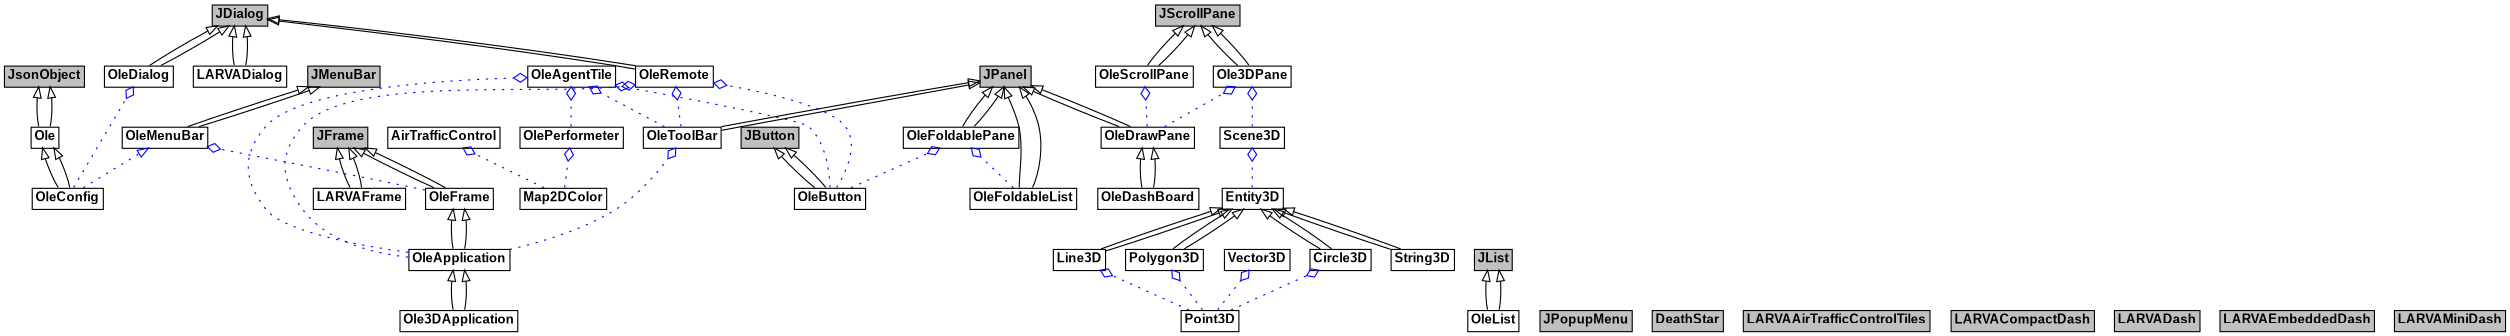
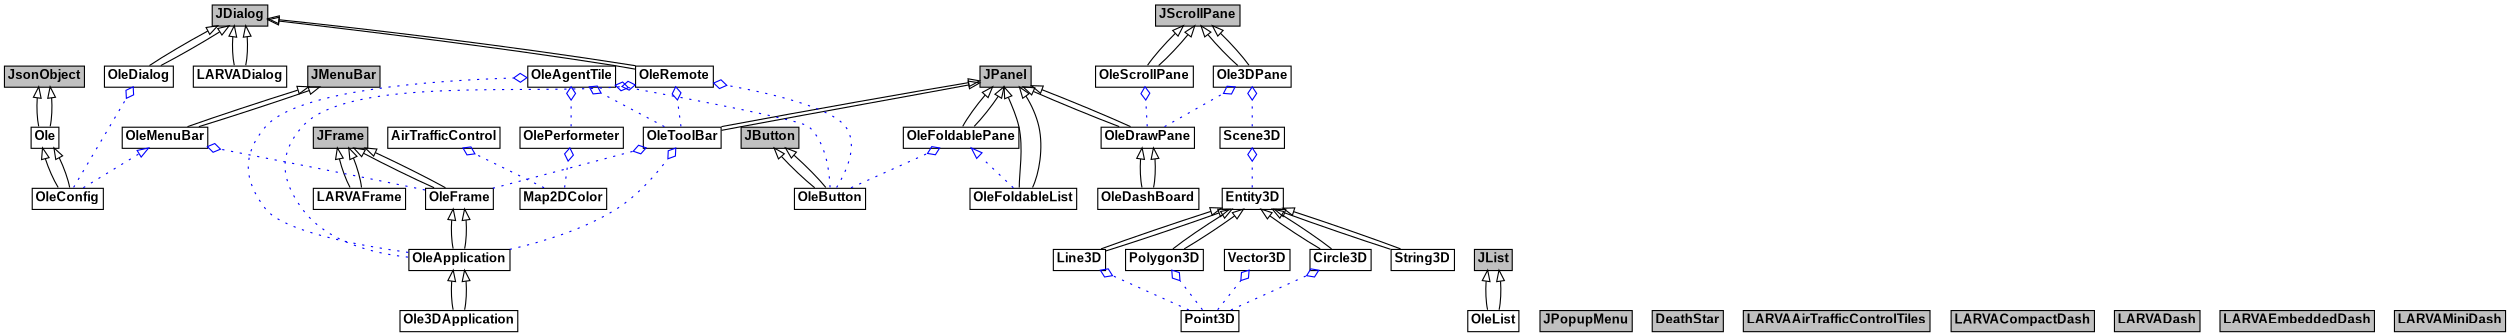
none -> (559, 171)
(997, 173) -> (997, 173)
